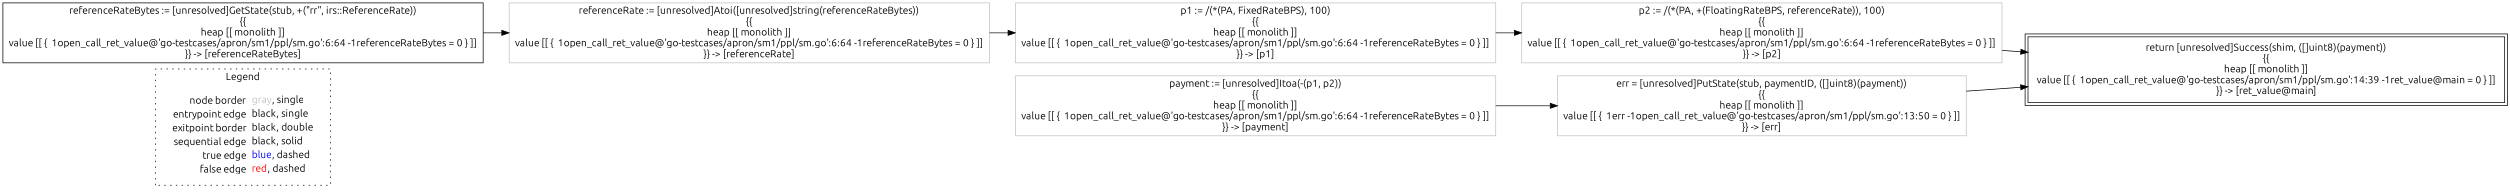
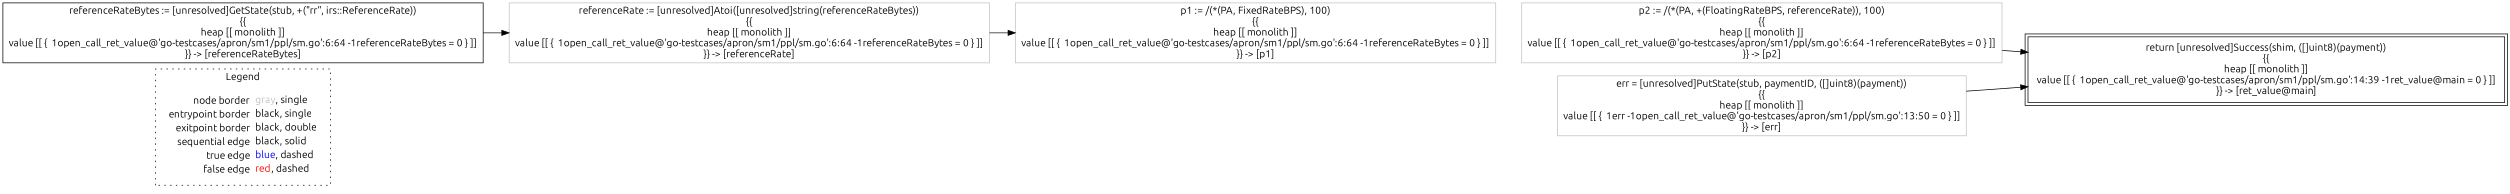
(1505, 33) -> none
(1256, 106) -> none
(211, 114) -> (211, 114)
